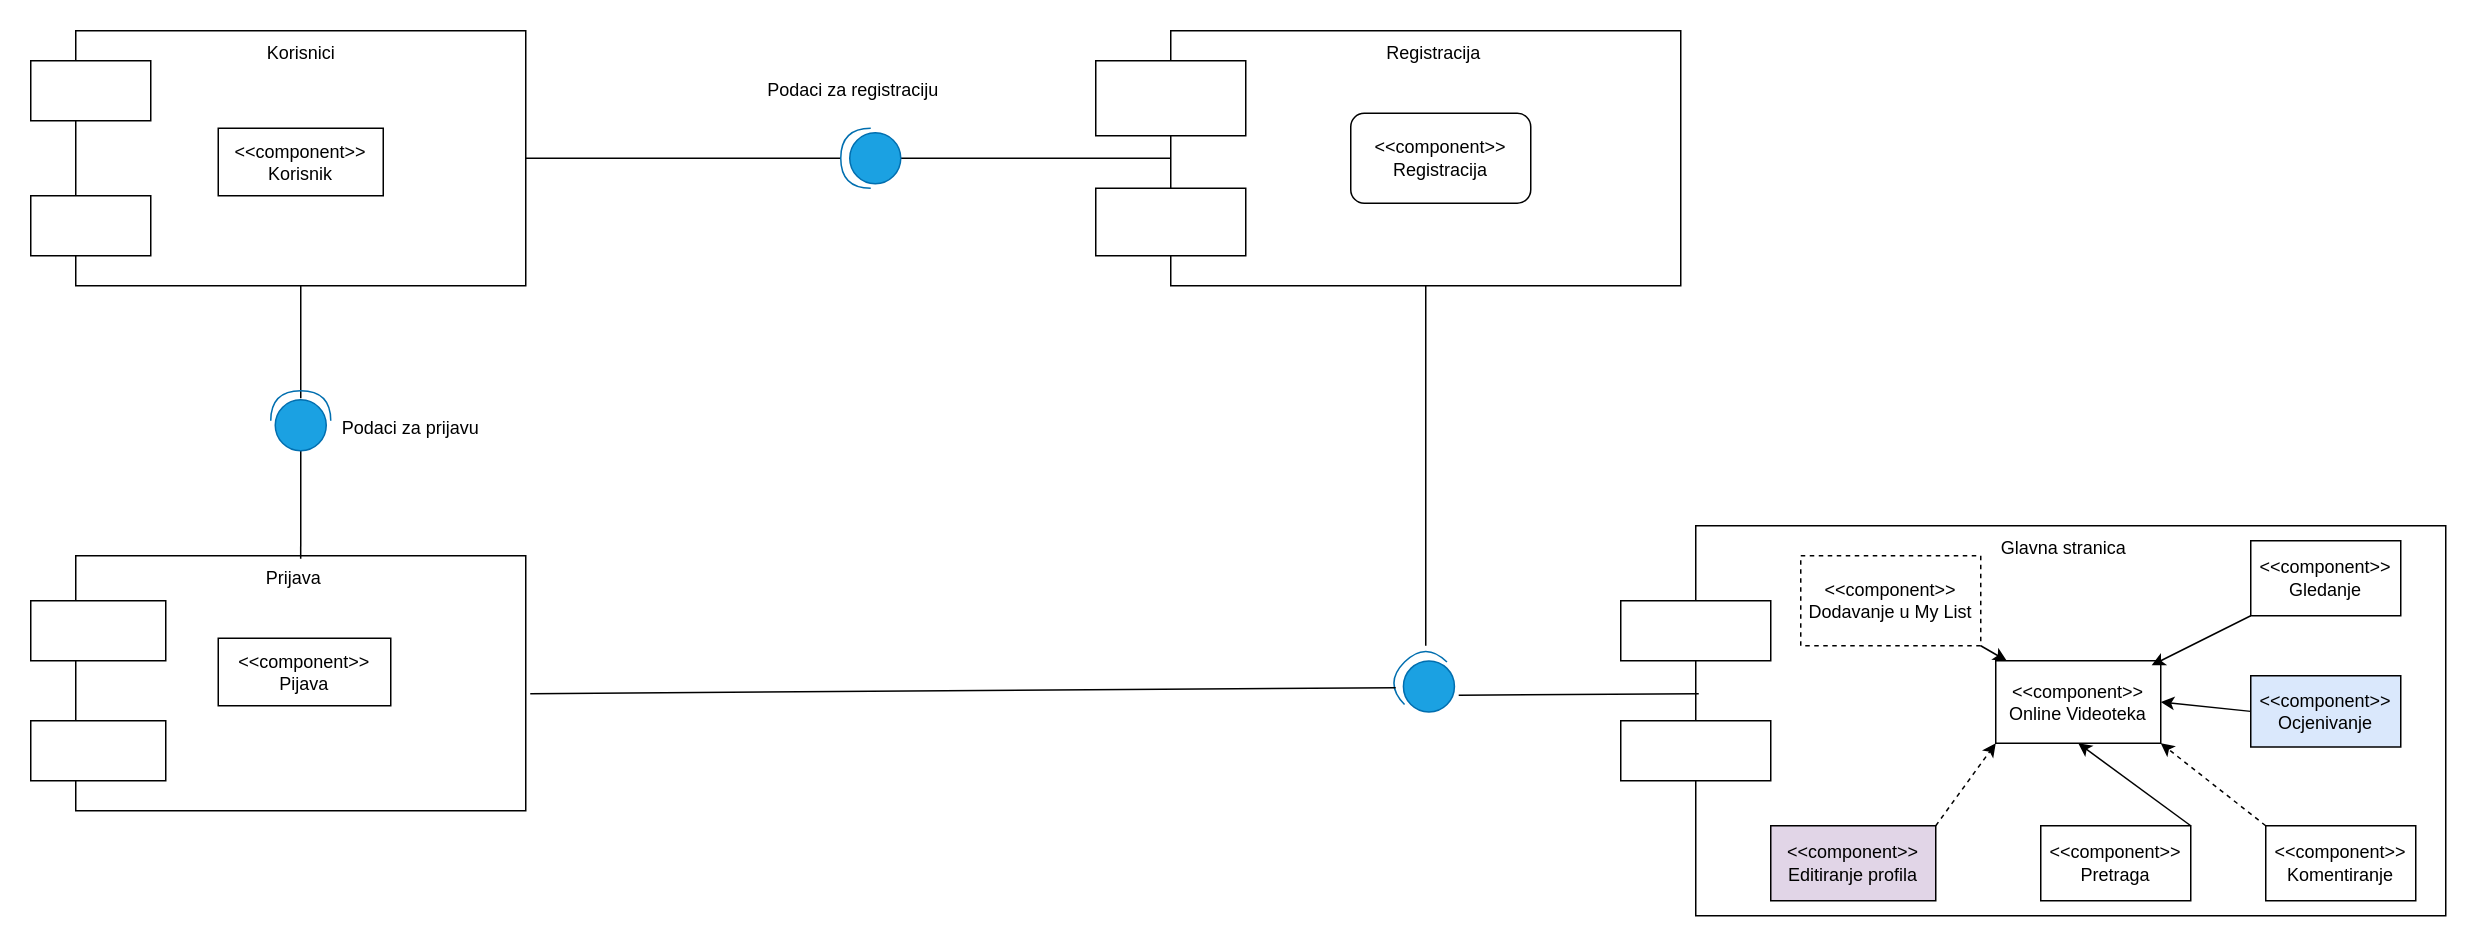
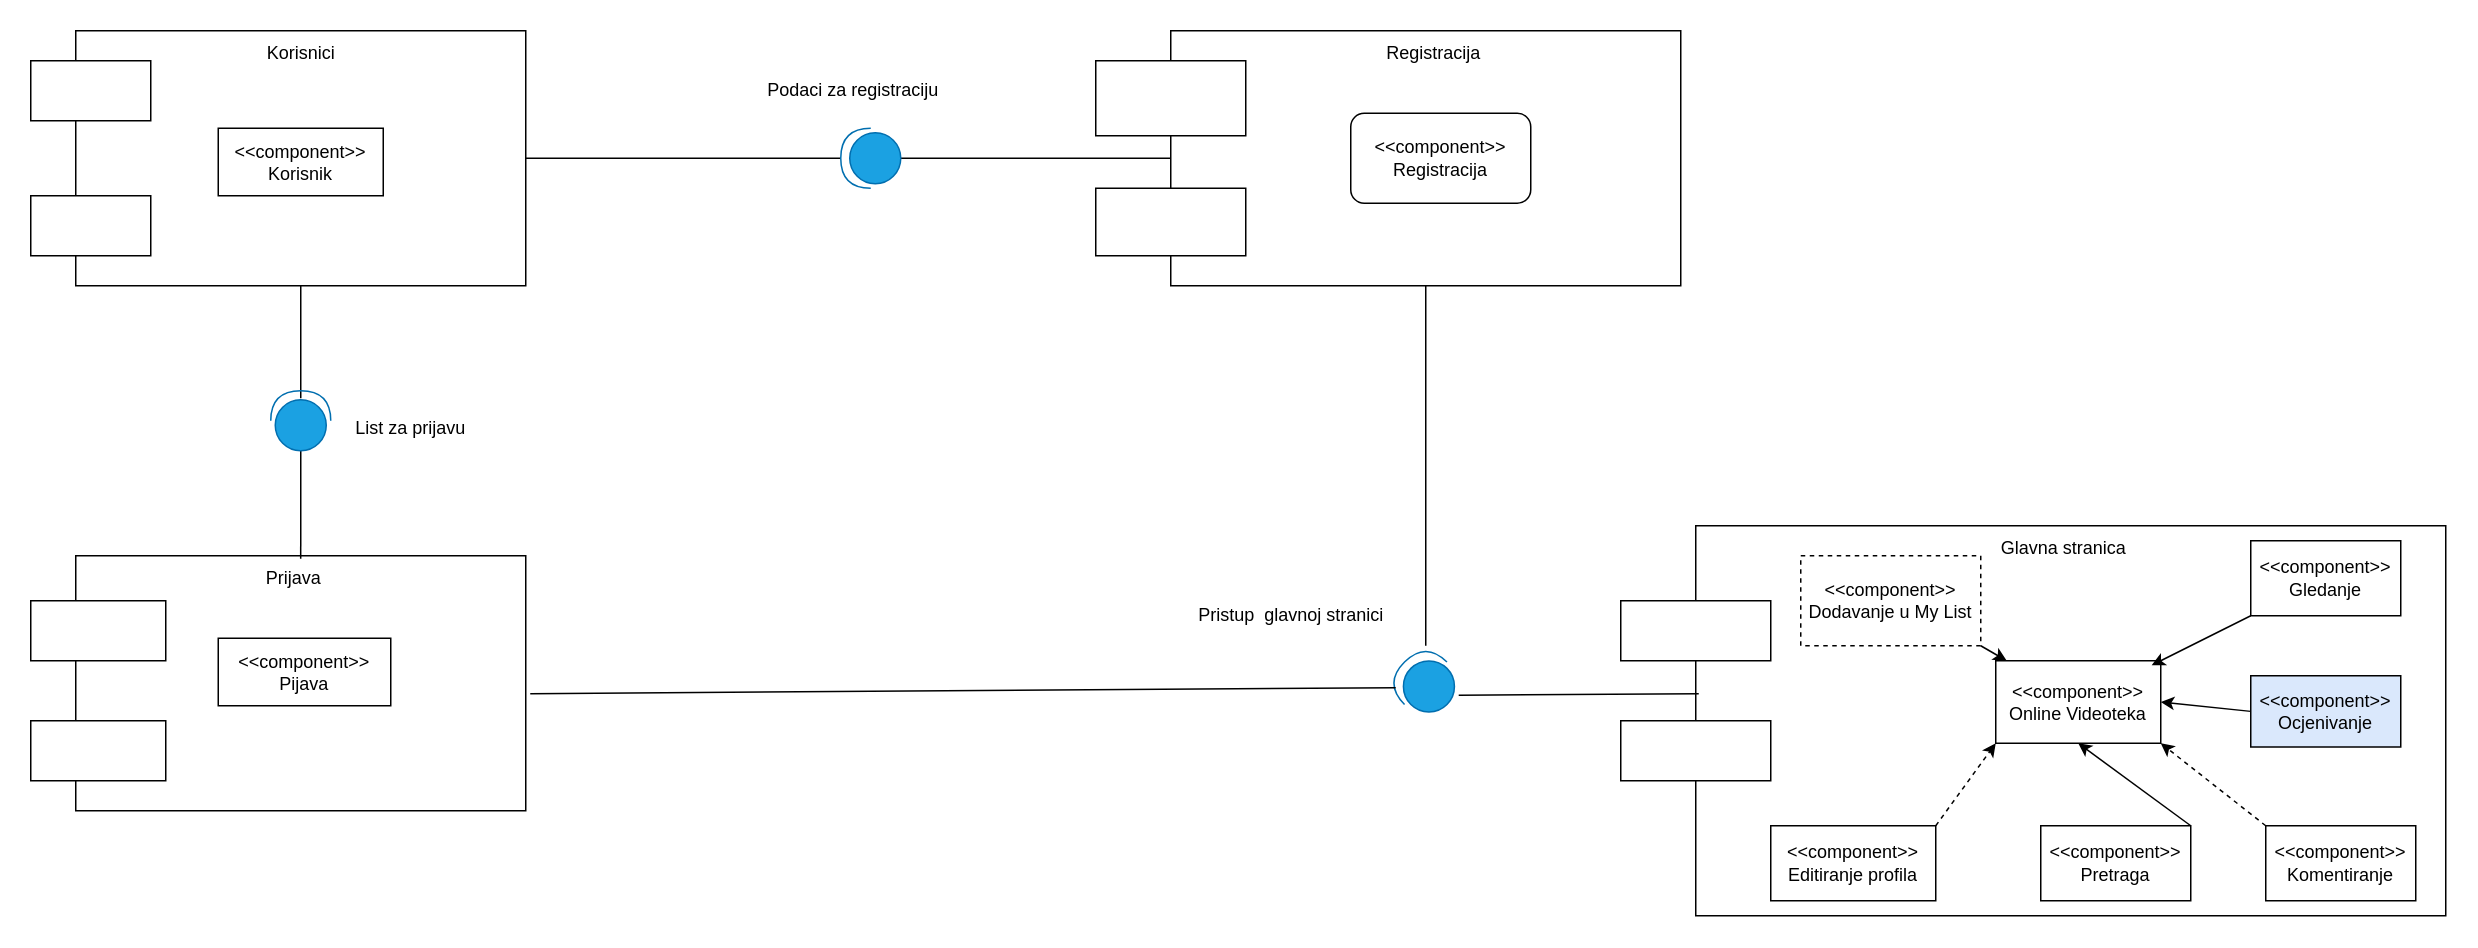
(411, 428) -> (411, 428)
none -> (1291, 616)
(1853, 863) -> (1853, 863)
